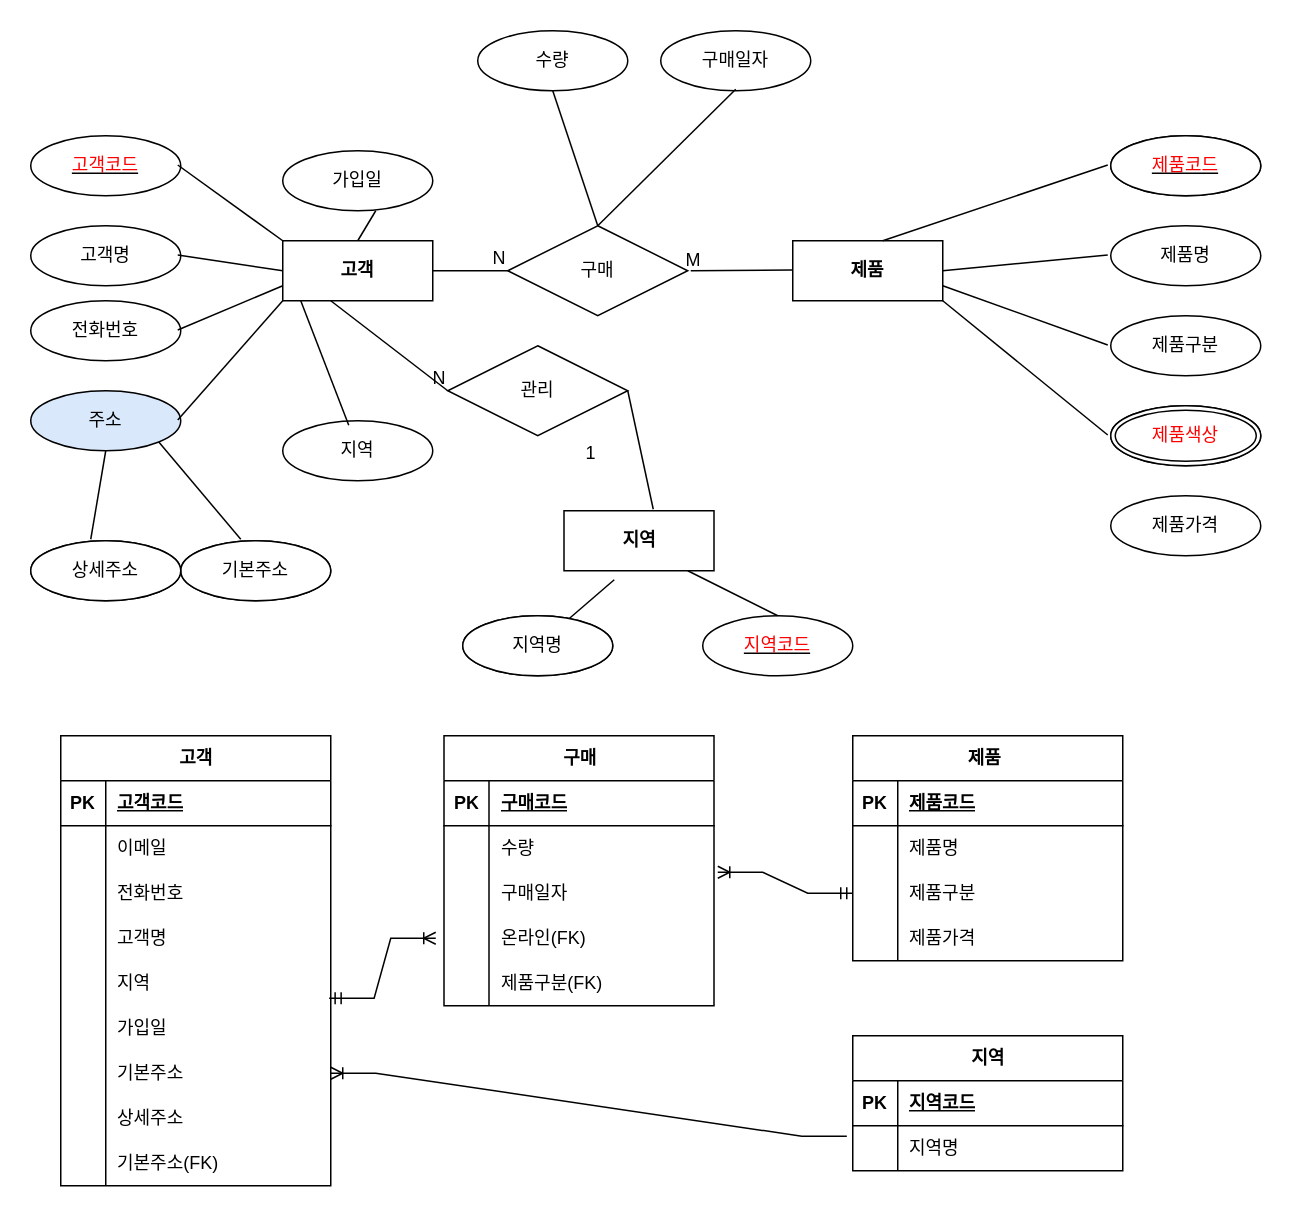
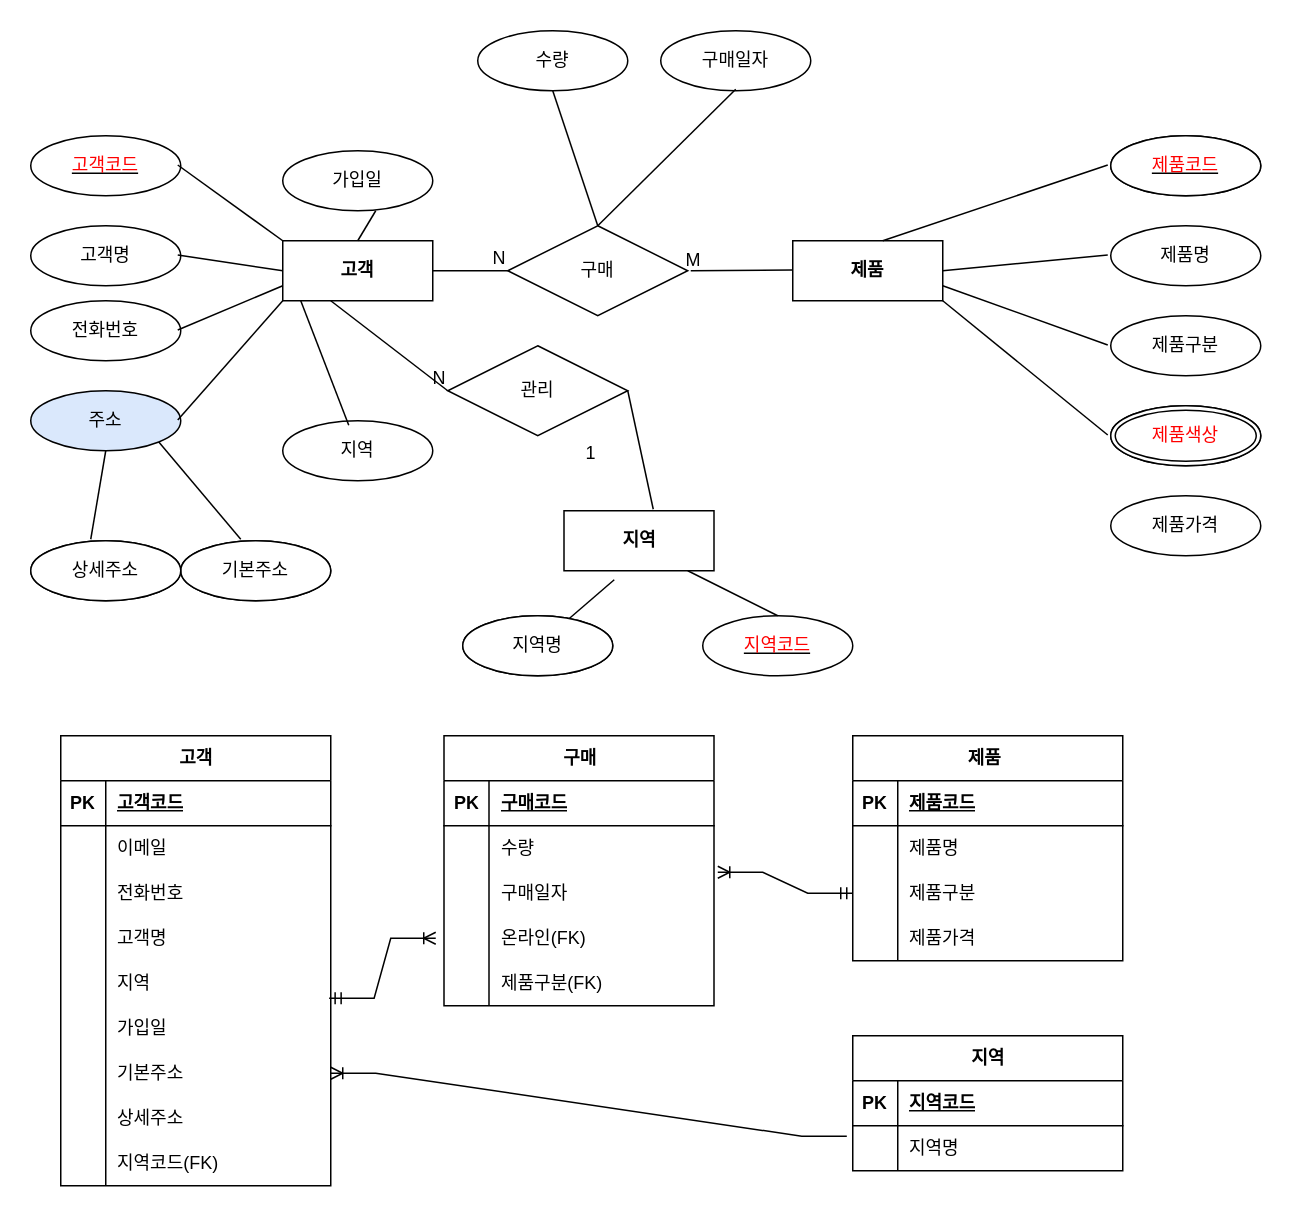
(174, 1163) -> (174, 1163)
